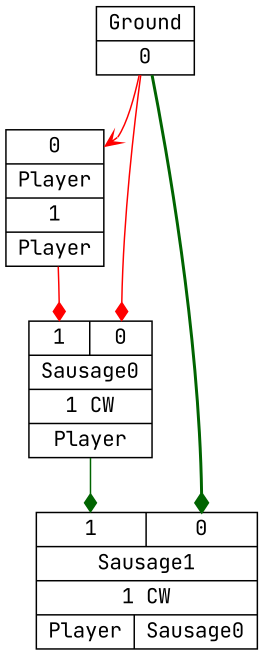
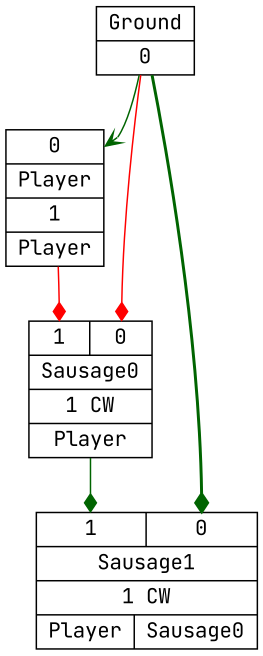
(126, 121) -> (126, 121)
